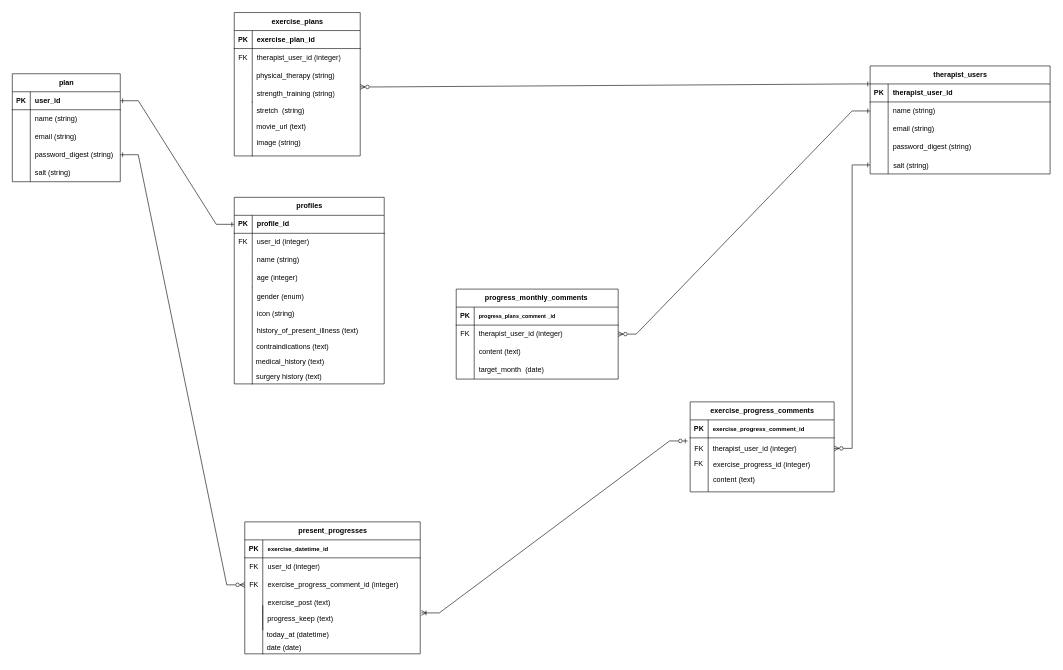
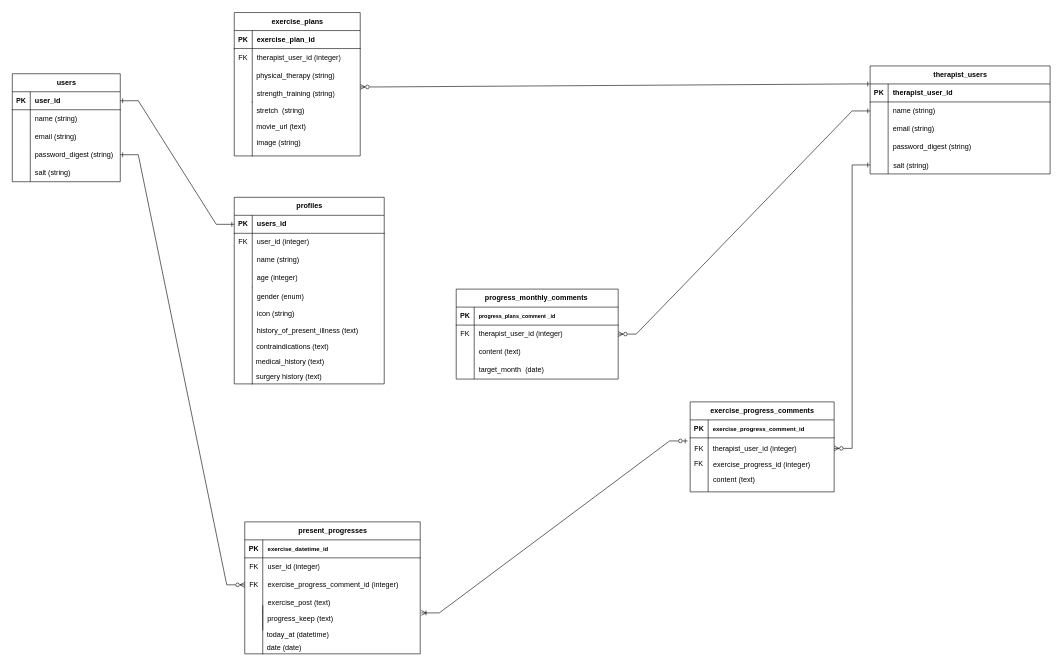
(67, 83) -> (67, 83)
(274, 224) -> (272, 224)
